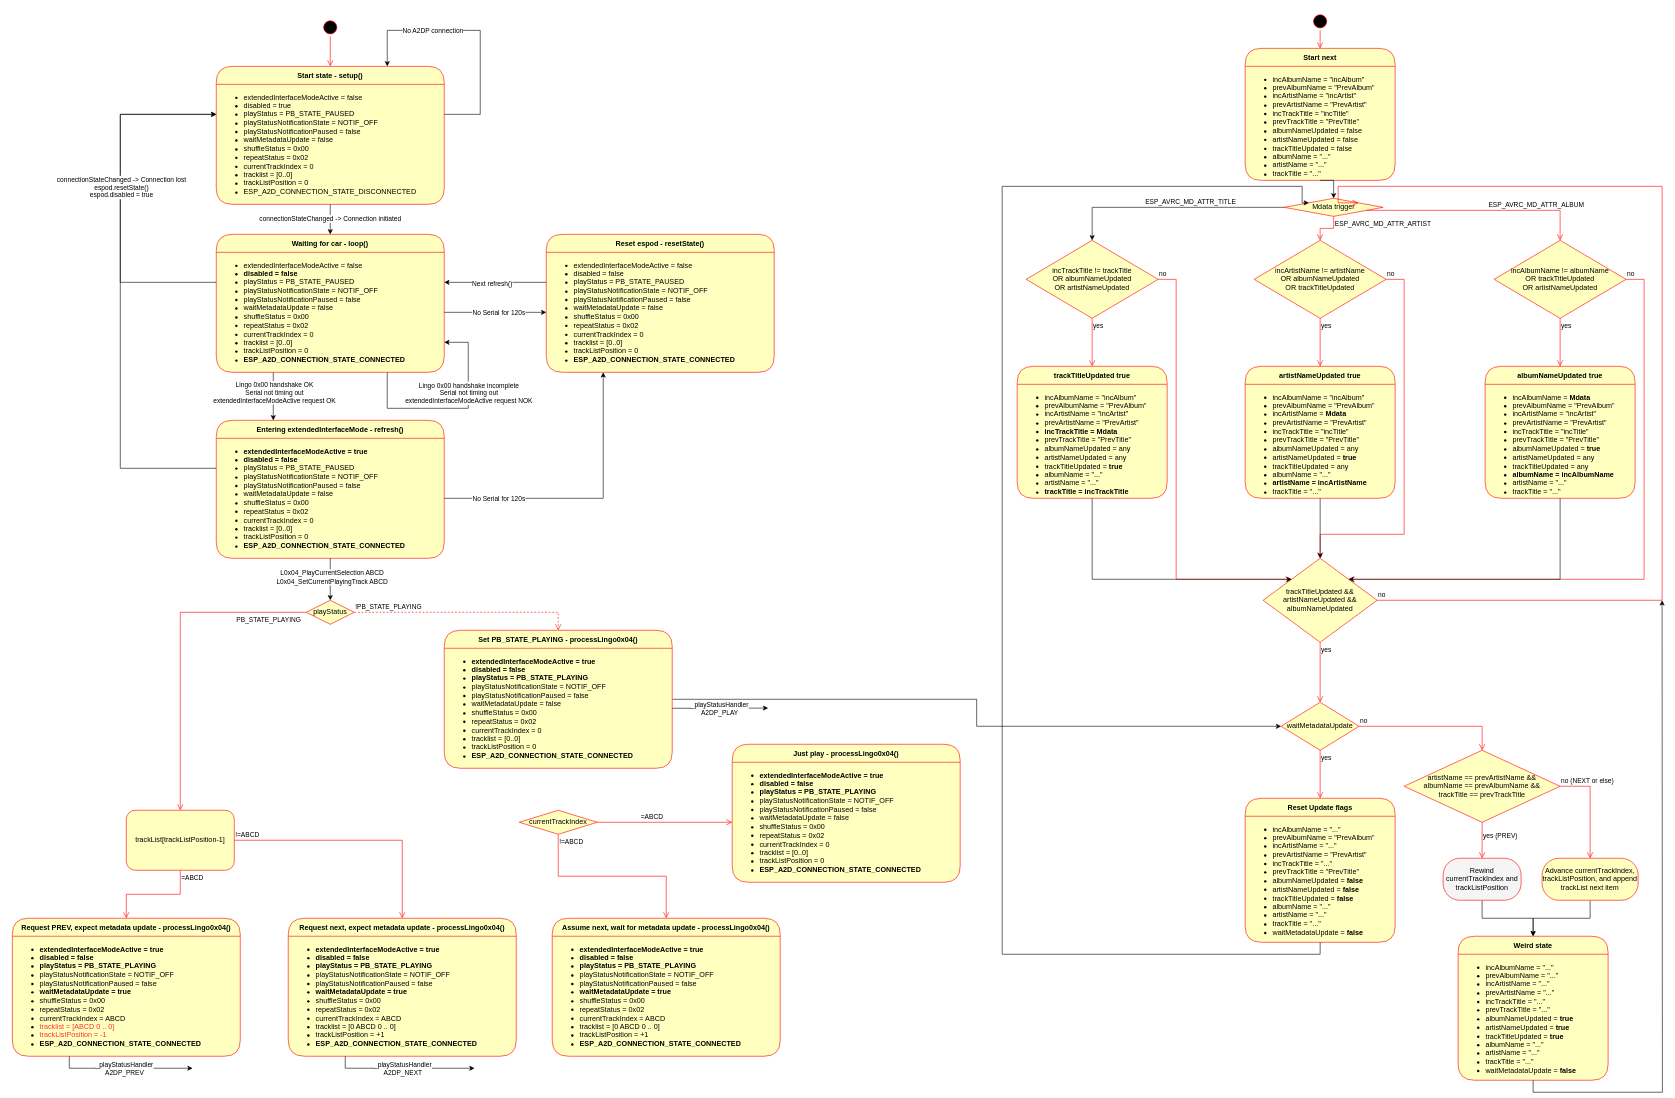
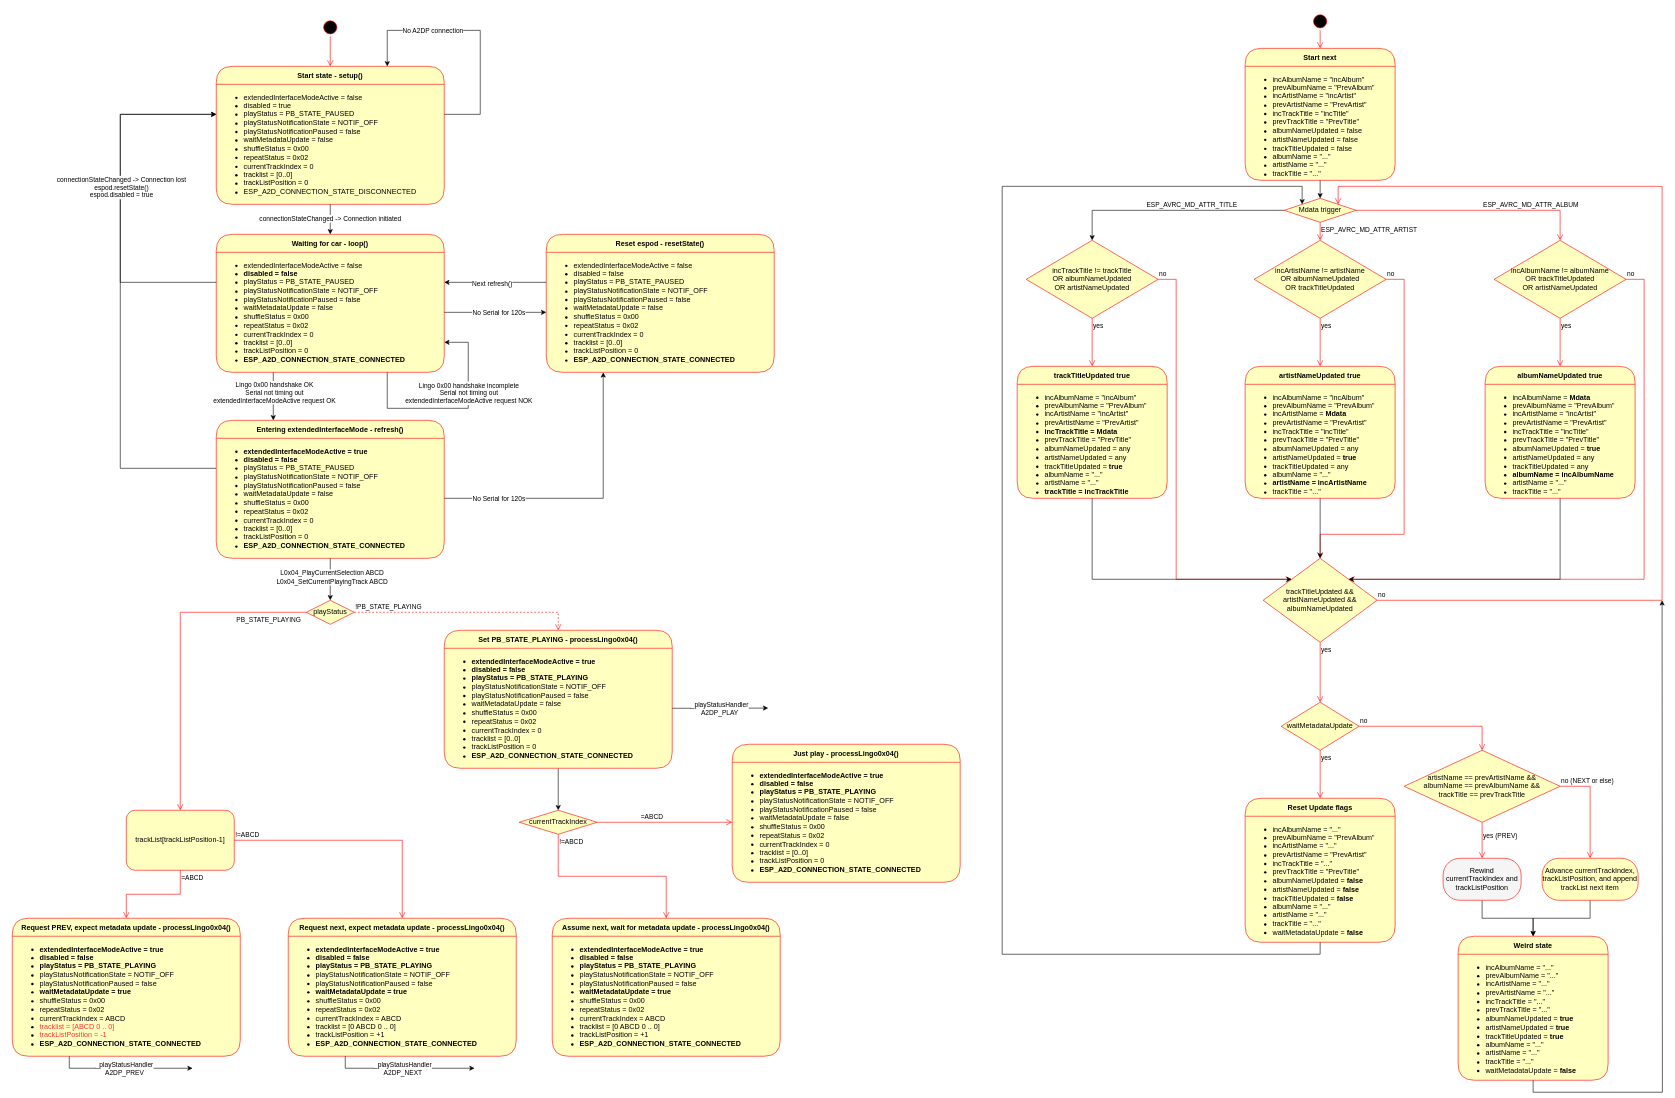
(1334, 207) -> (1320, 210)
(976, 699) -> (558, 804)
